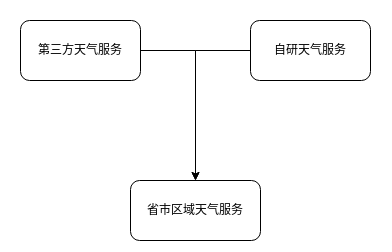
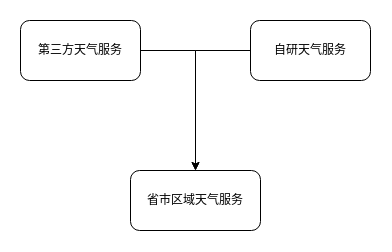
(196, 211) -> (196, 201)
